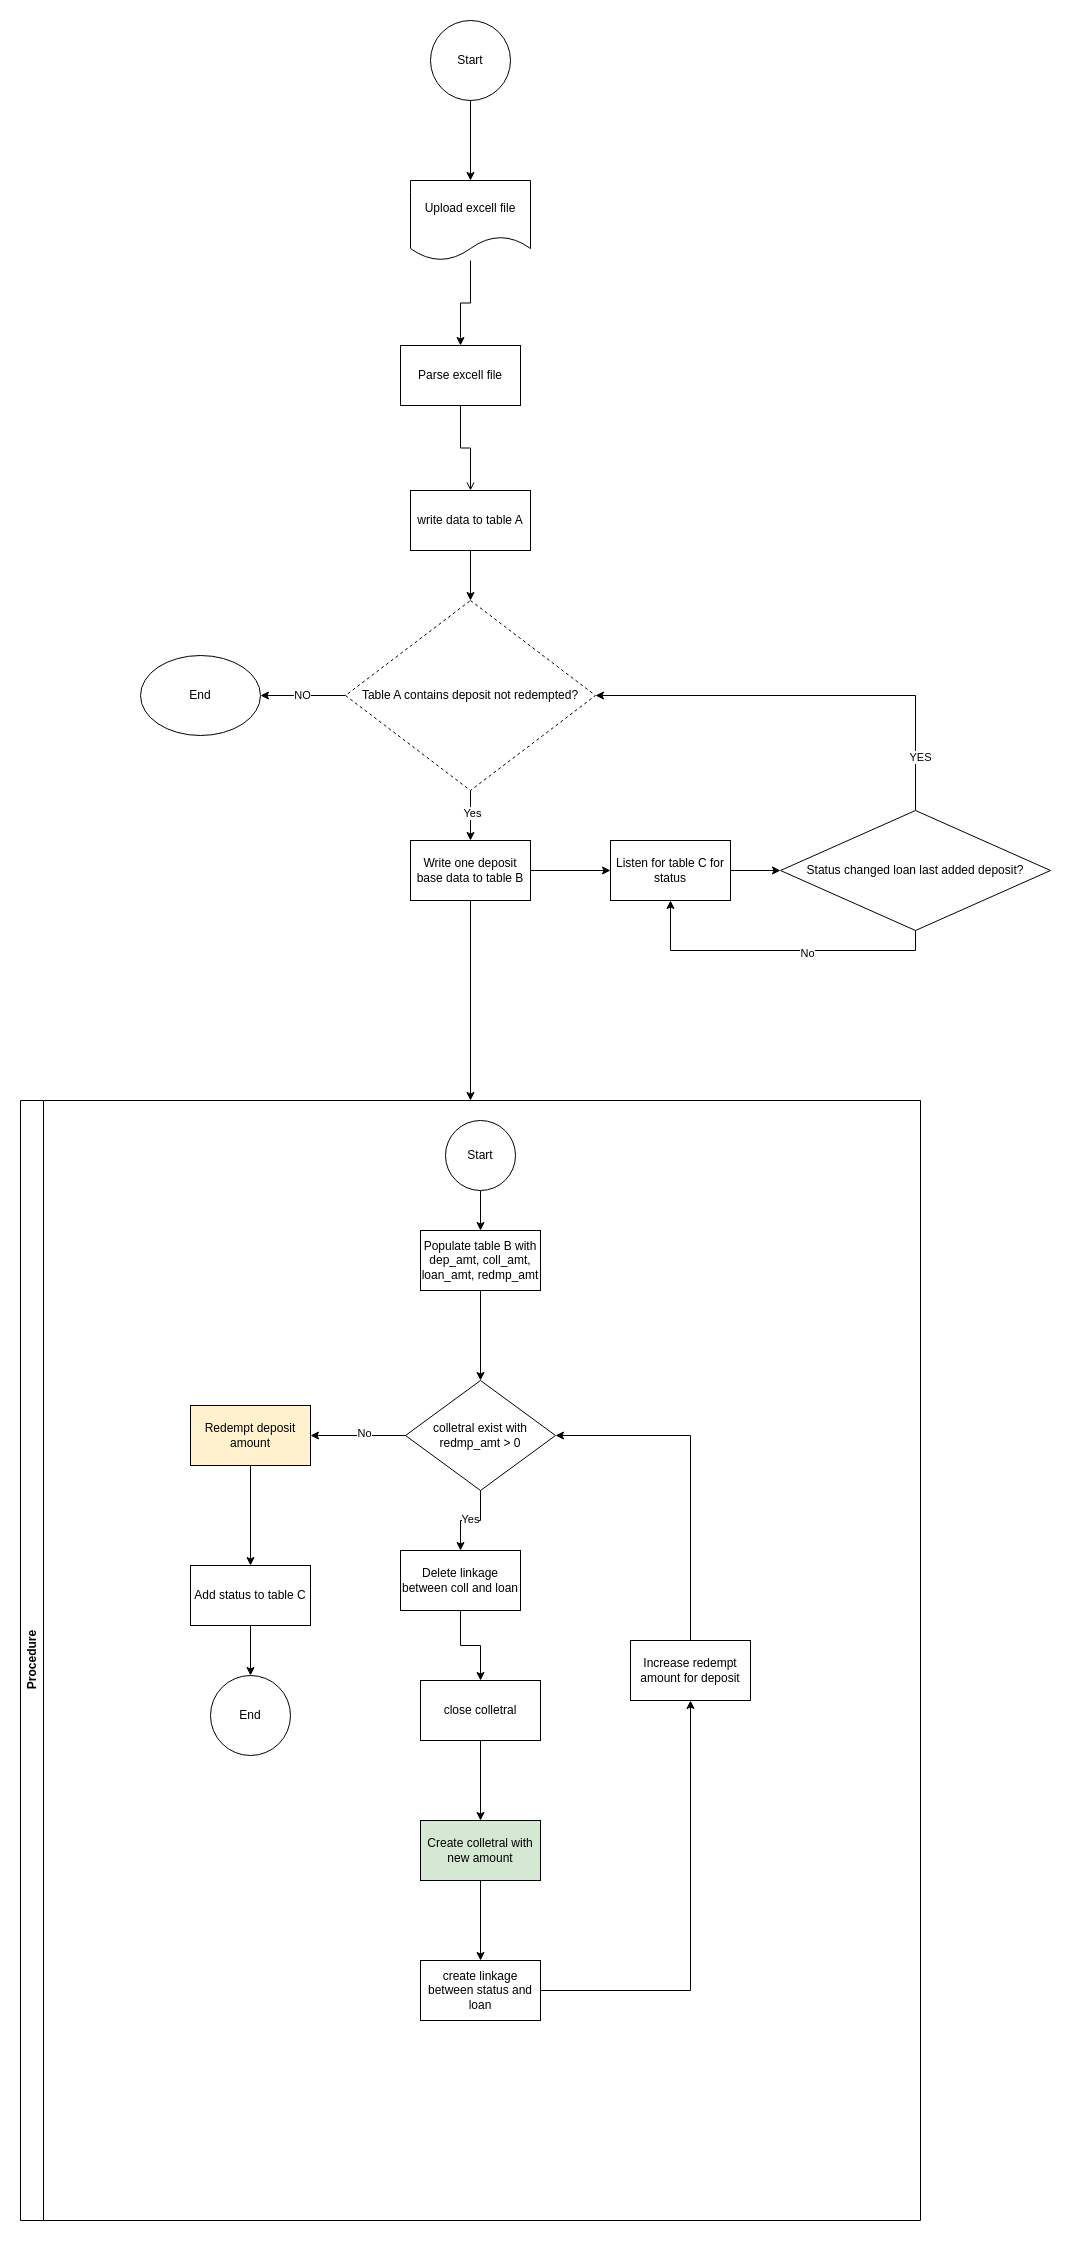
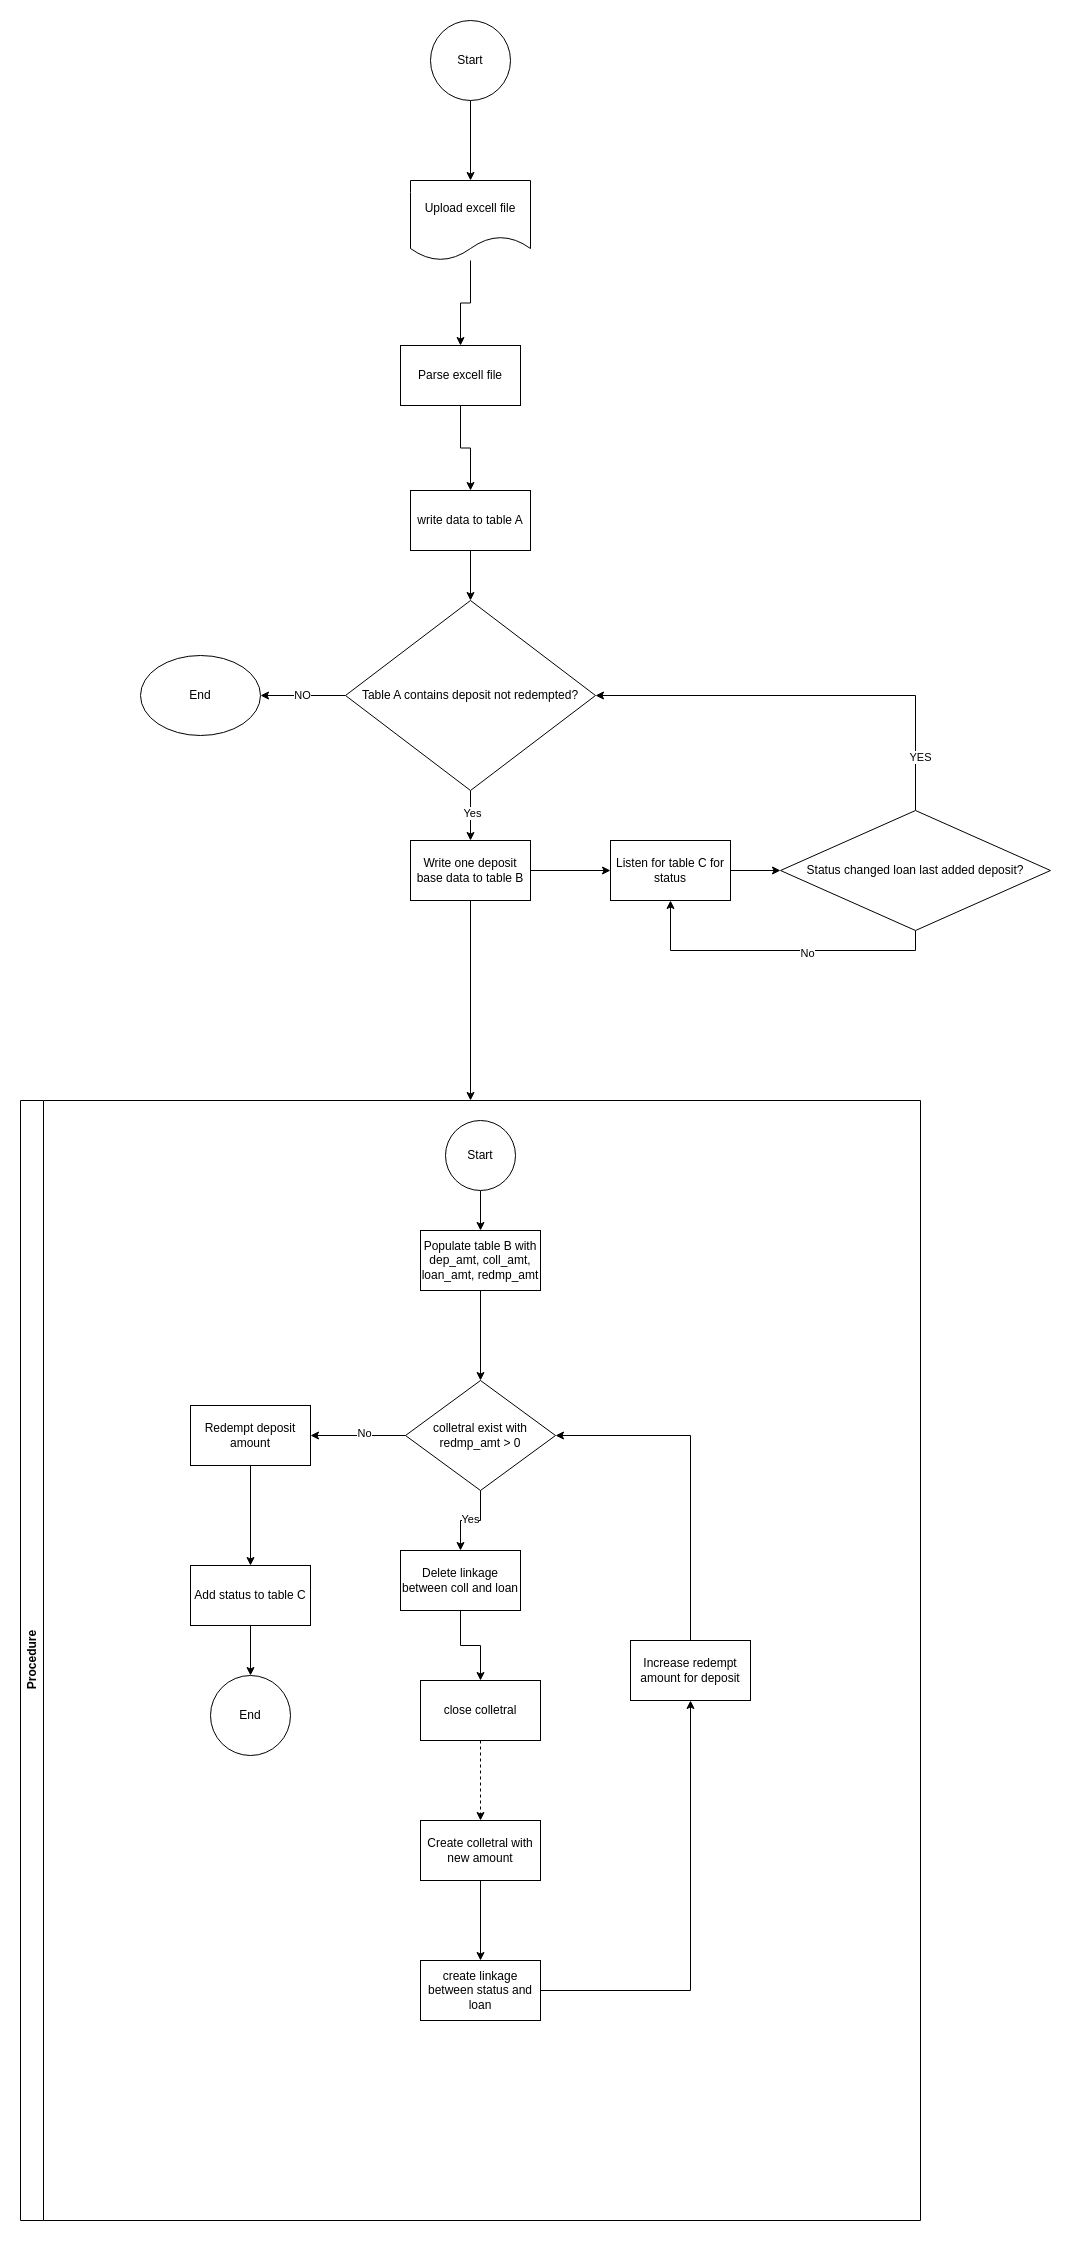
(471, 484) -> (471, 482)
(471, 696) -> (471, 696)
(251, 1436) -> (251, 1436)
(481, 1778) -> (481, 1778)
(481, 1851) -> (481, 1851)
